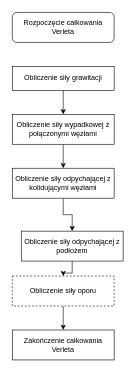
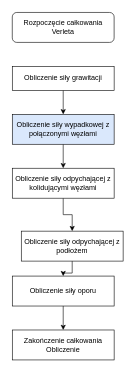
(63, 129) -> (63, 129)
(63, 291) -> (63, 291)
(63, 345) -> (63, 345)
